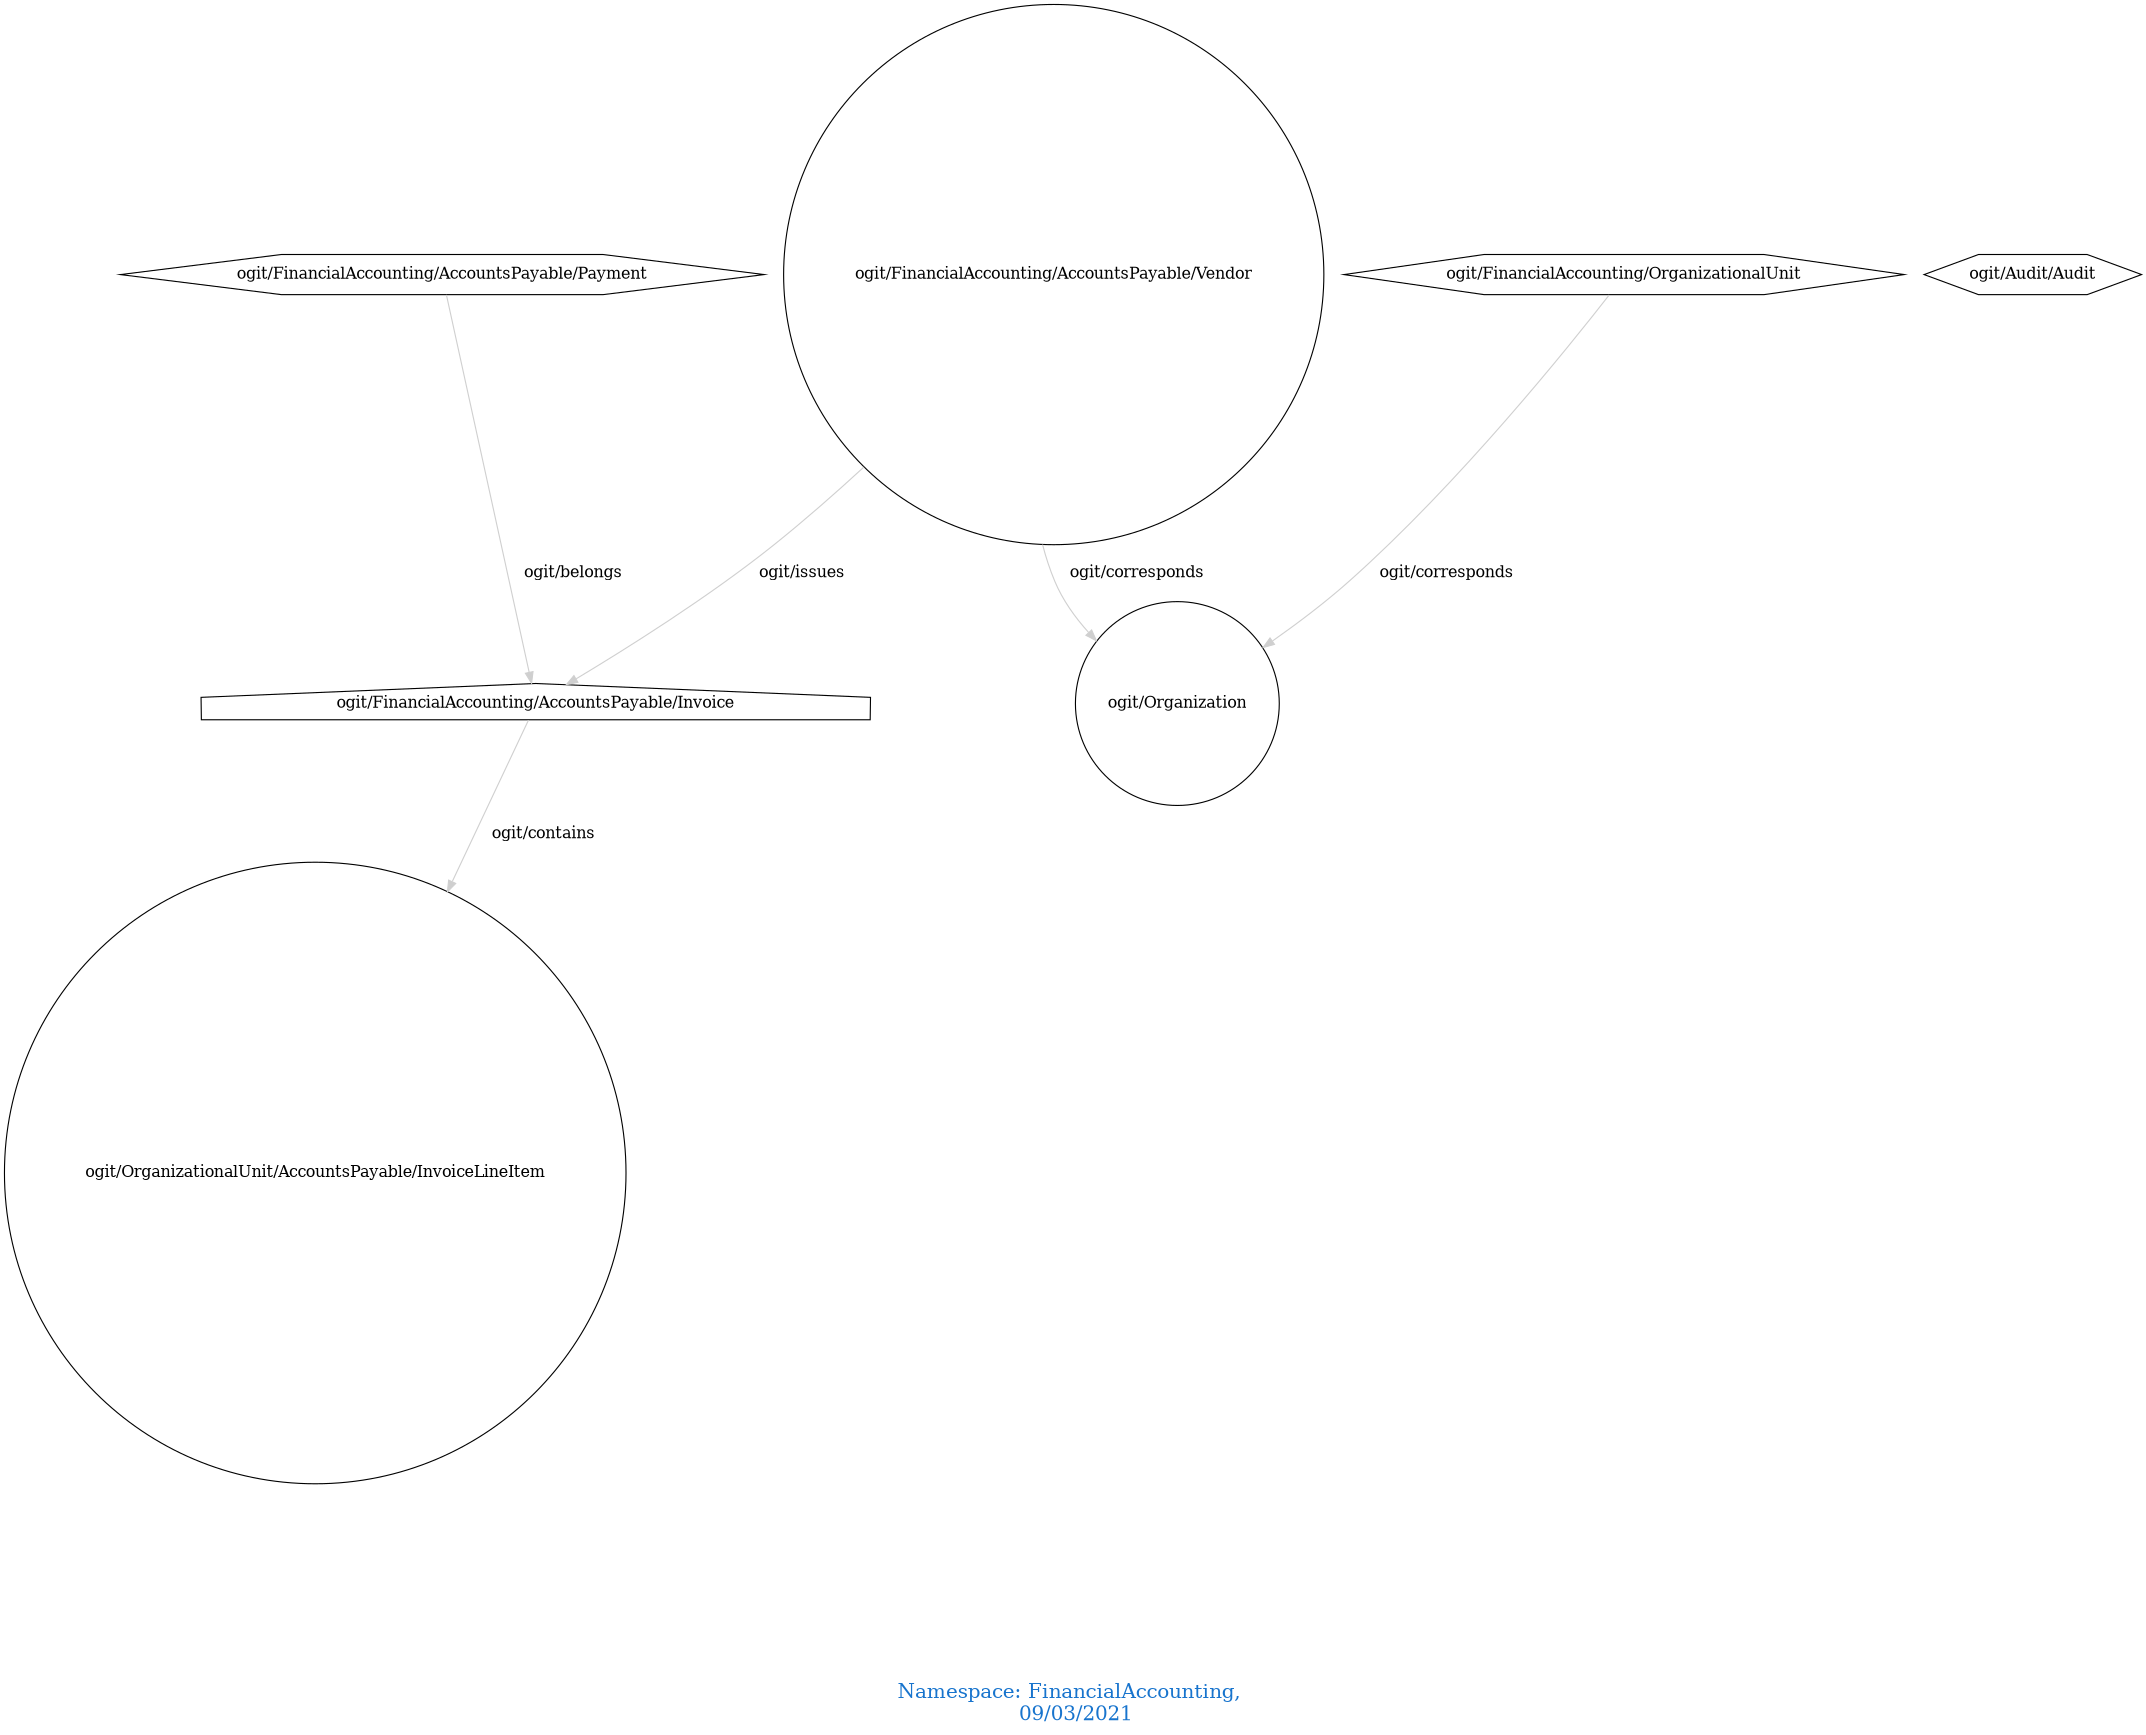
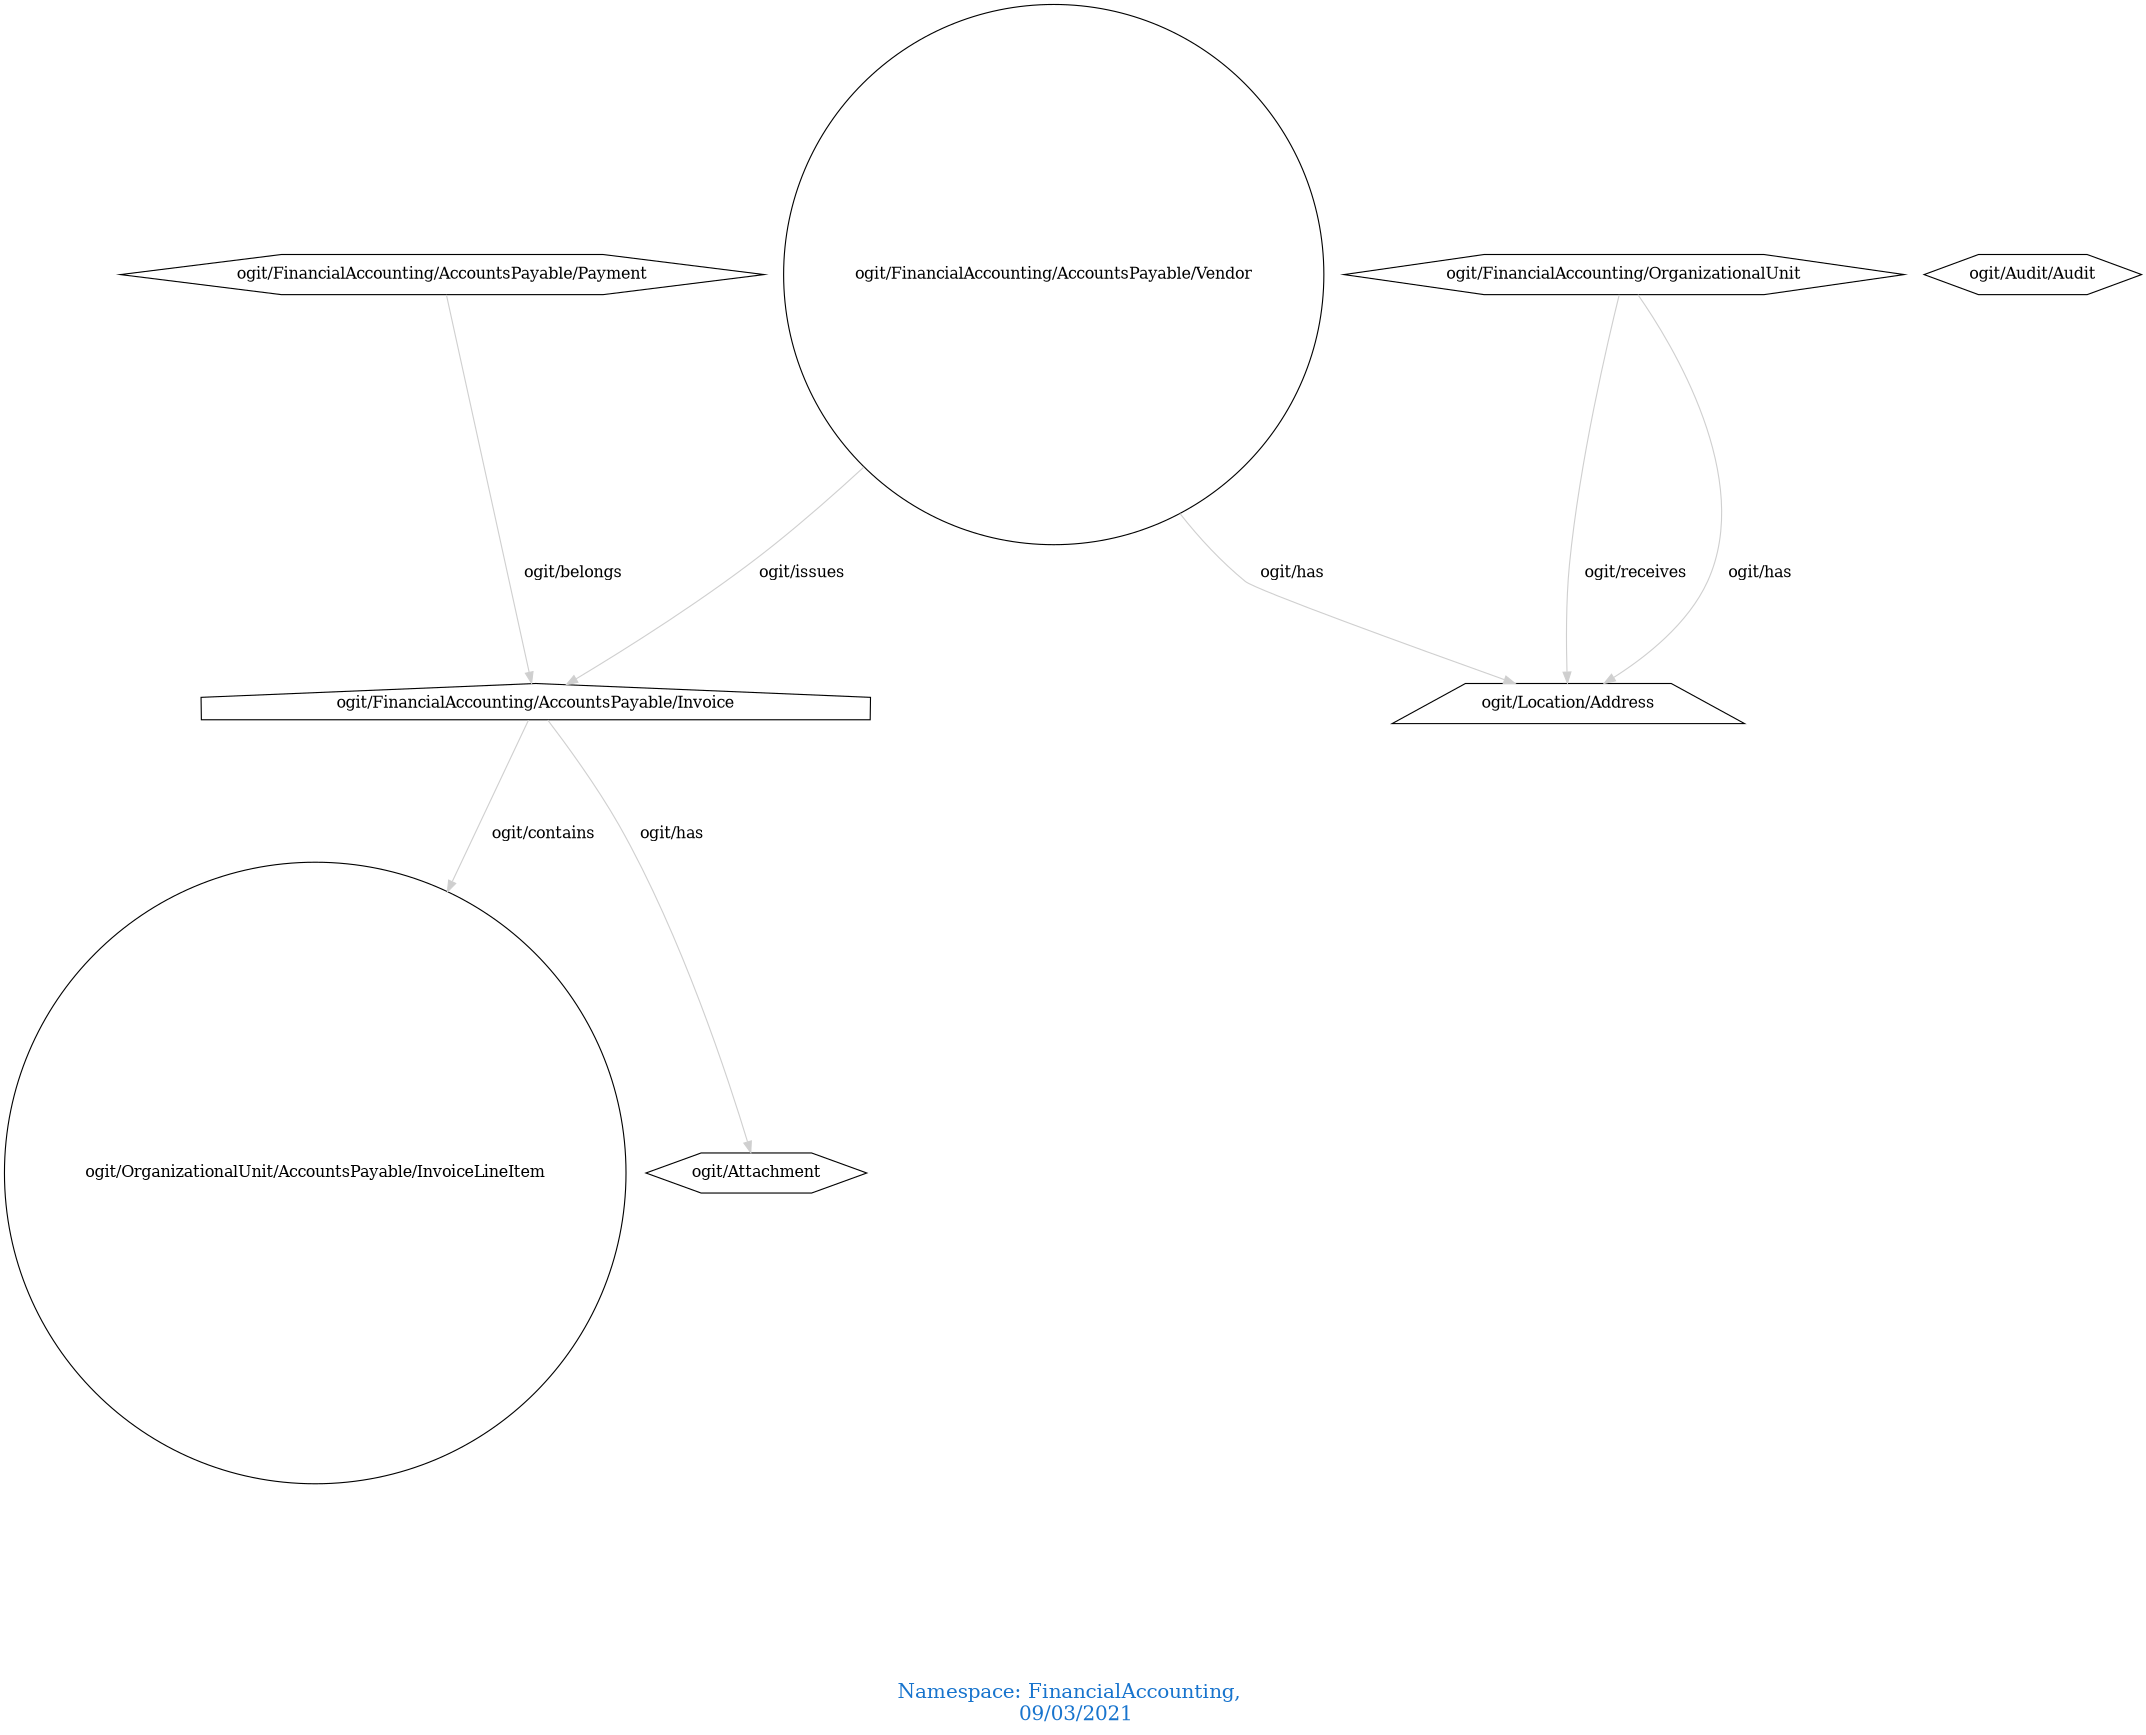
(1177, 704) -> none
none -> (1568, 704)
none -> (756, 1173)
